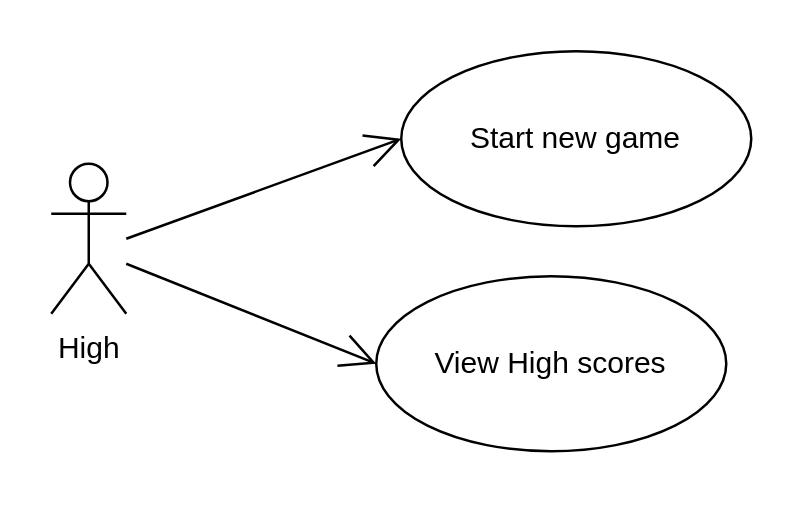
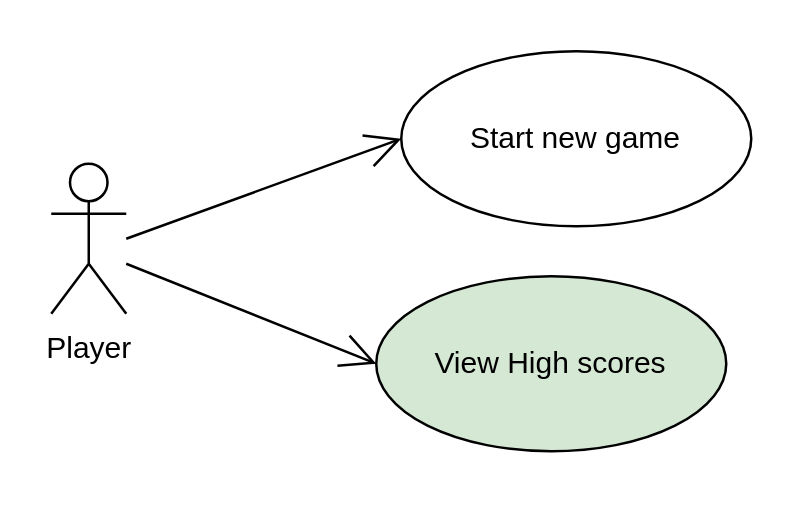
(90, 349) -> (90, 349)
(551, 364) -> (551, 364)
